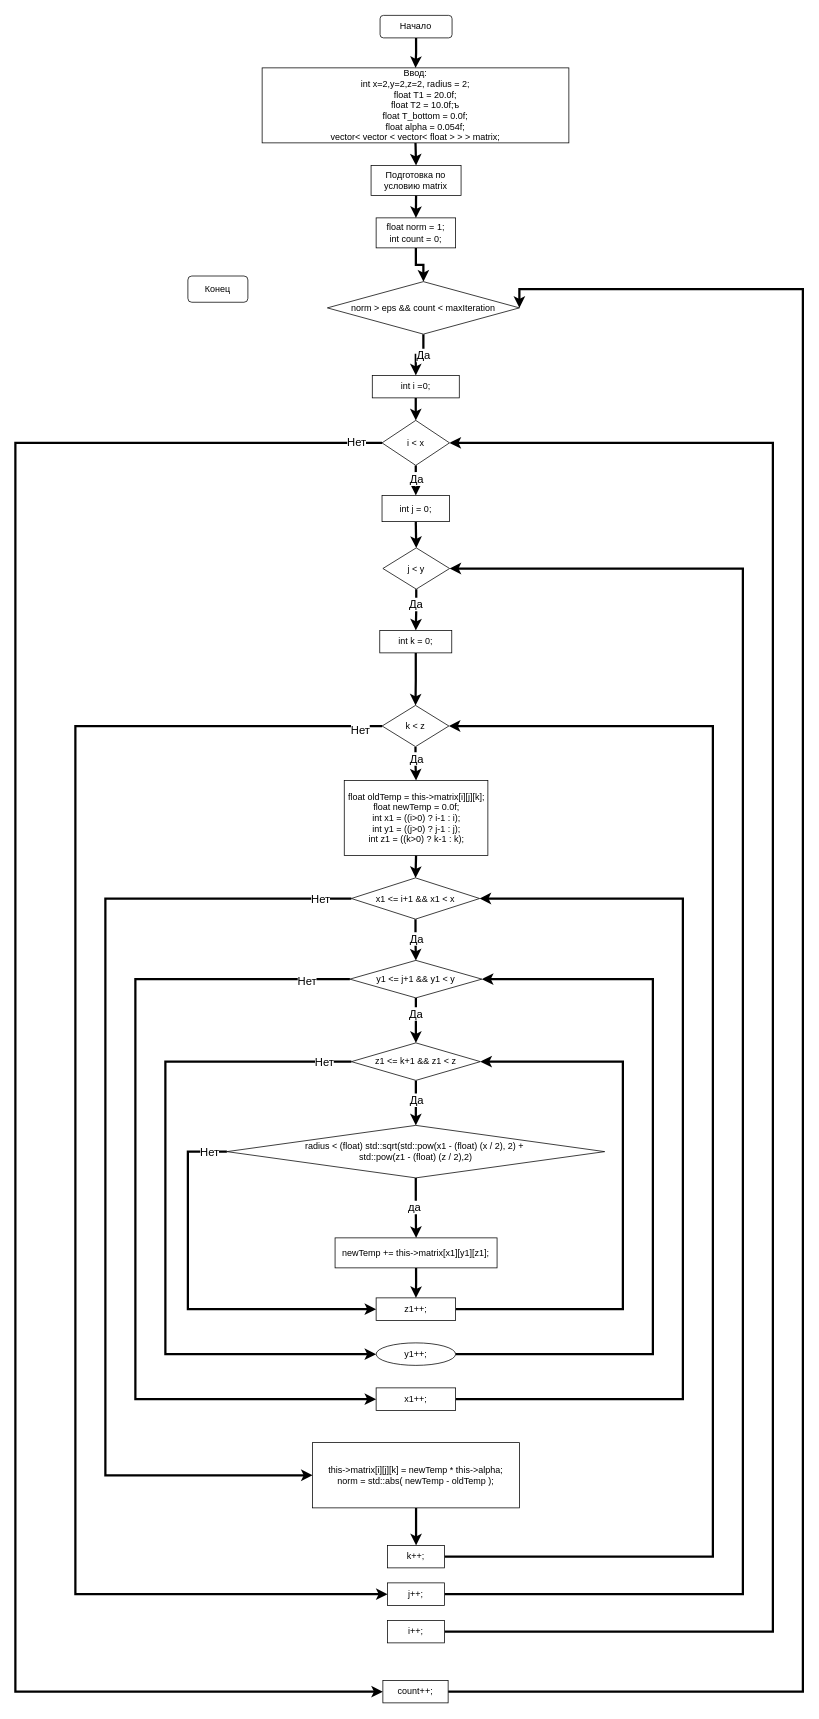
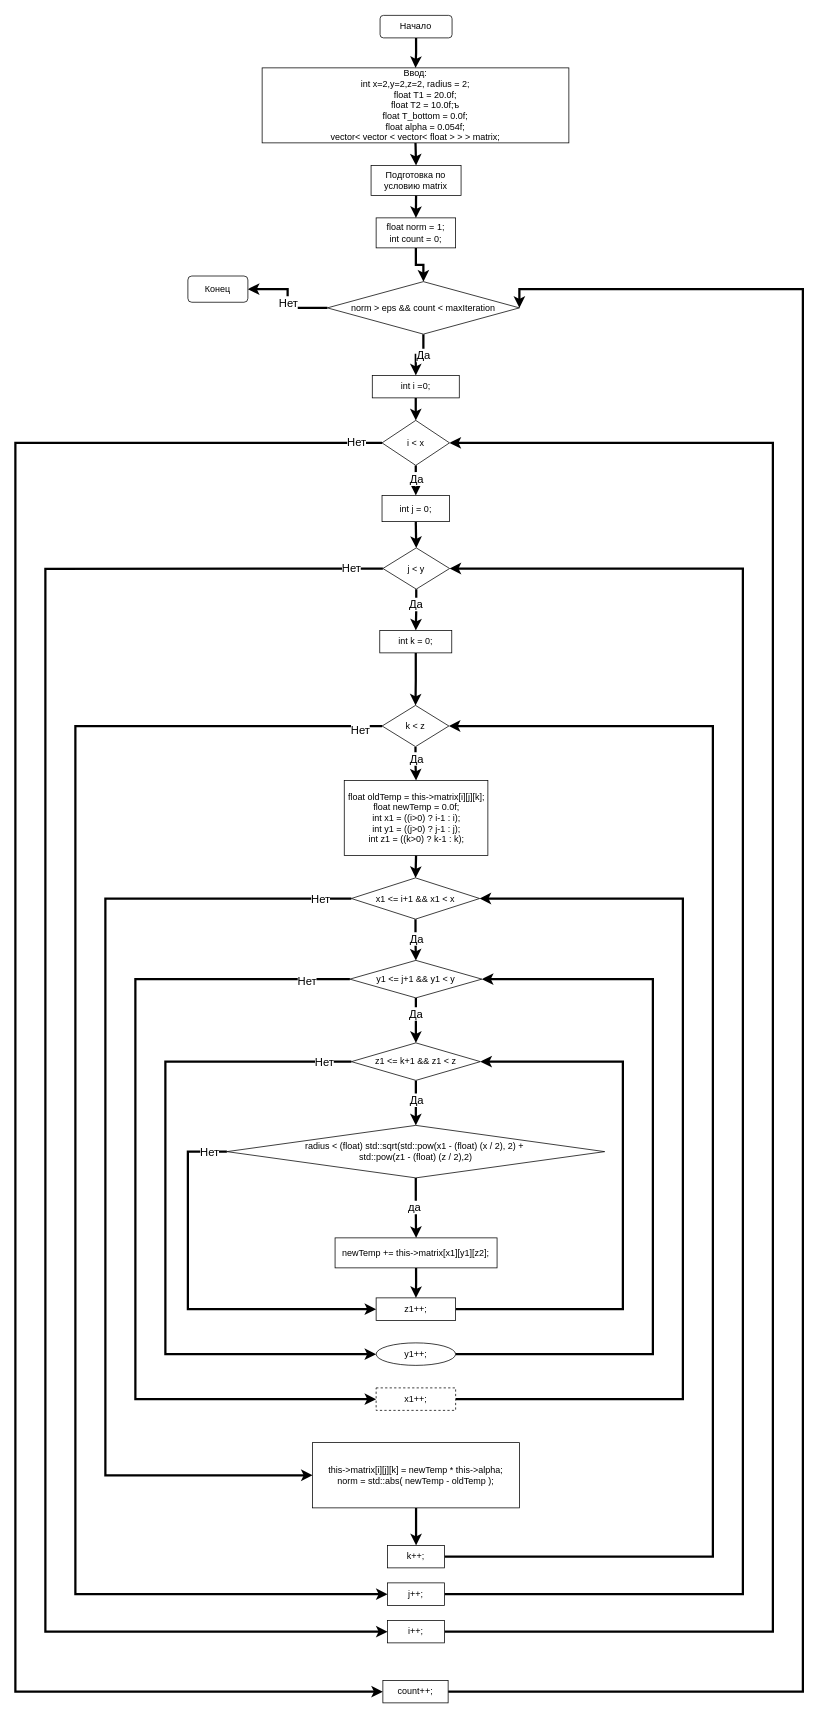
none -> (288, 303)
none -> (45, 1098)
(416, 1253) -> (416, 1253)
(416, 1399) -> (416, 1399)
